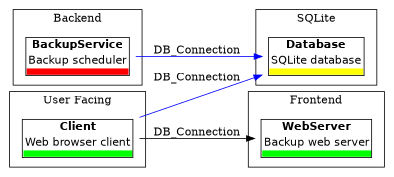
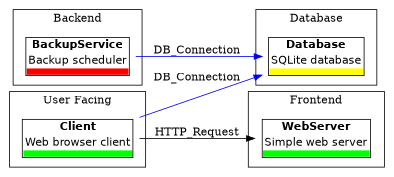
(316, 19) -> (316, 19)
(197, 133) -> (197, 133)
(317, 142) -> (316, 142)
